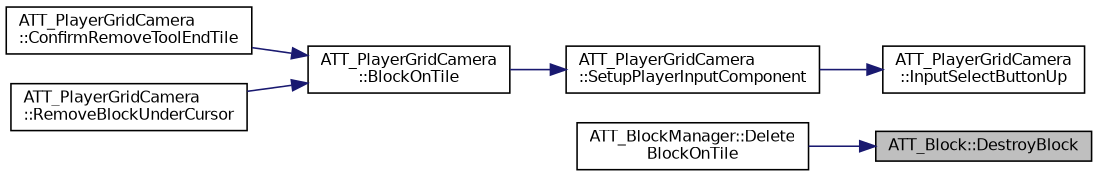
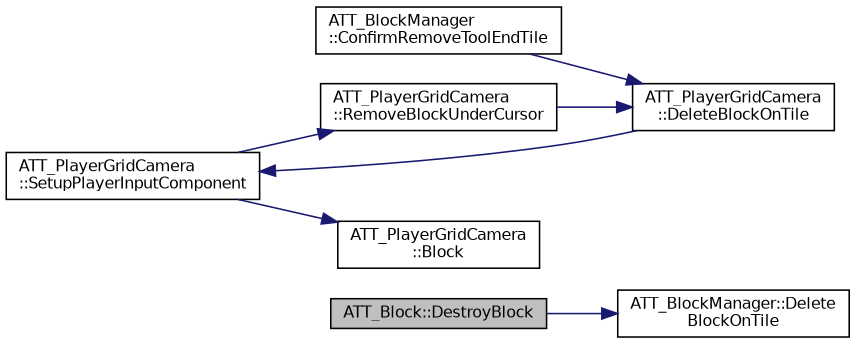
(129, 30) -> (439, 30)
(409, 70) -> (733, 107)
(984, 70) -> (439, 245)
none -> (278, 143)
(834, 146) -> (574, 314)
